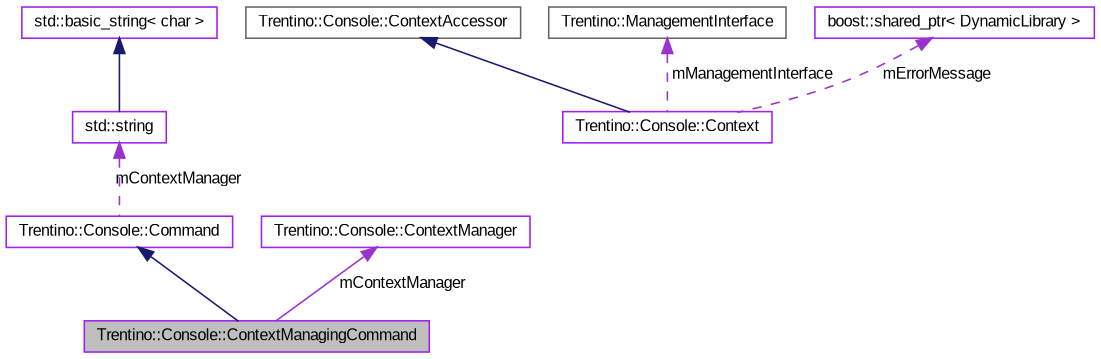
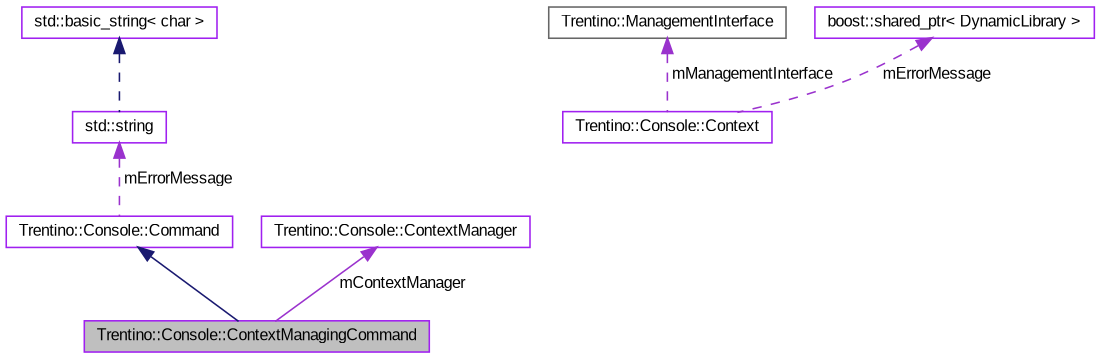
(383, 23) -> none
(119, 83) -> (119, 83)
(176, 180) -> (176, 180)
